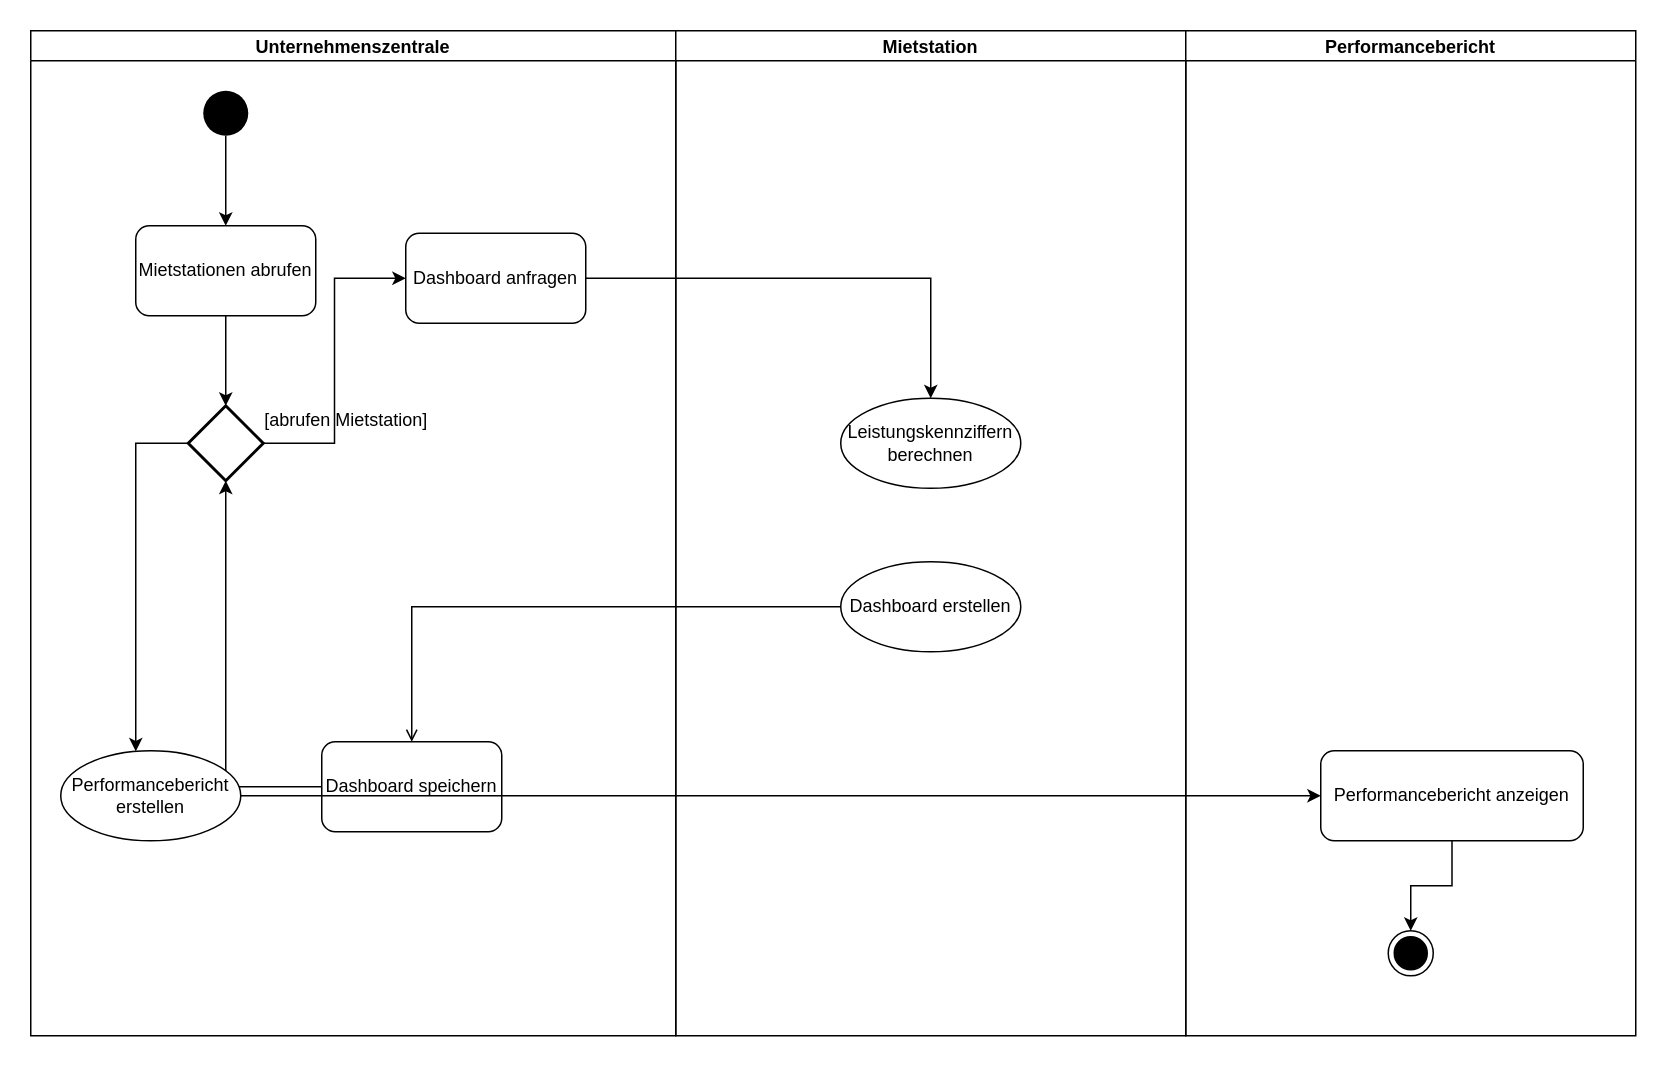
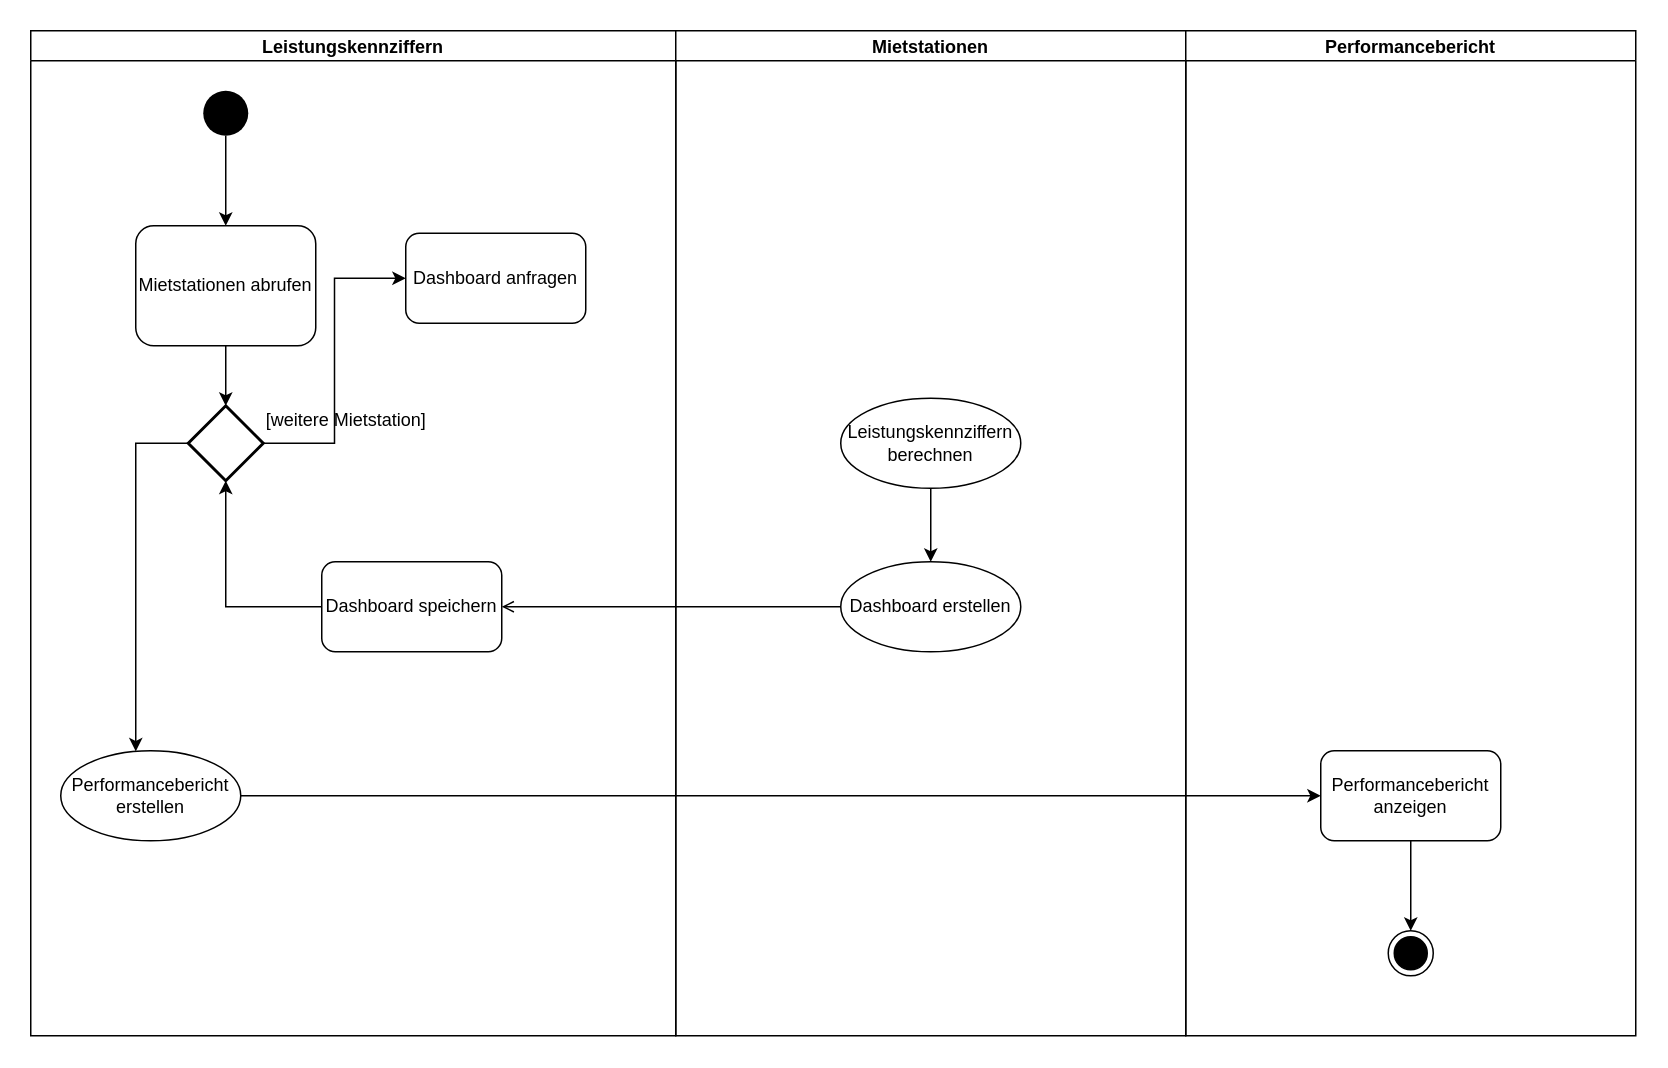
(353, 47) -> (353, 47)
(930, 47) -> (930, 47)
(226, 271) -> (226, 286)
(813, 278) -> none
(347, 421) -> (347, 421)
none -> (931, 520)
(412, 787) -> (412, 607)
(1452, 796) -> (1411, 796)
